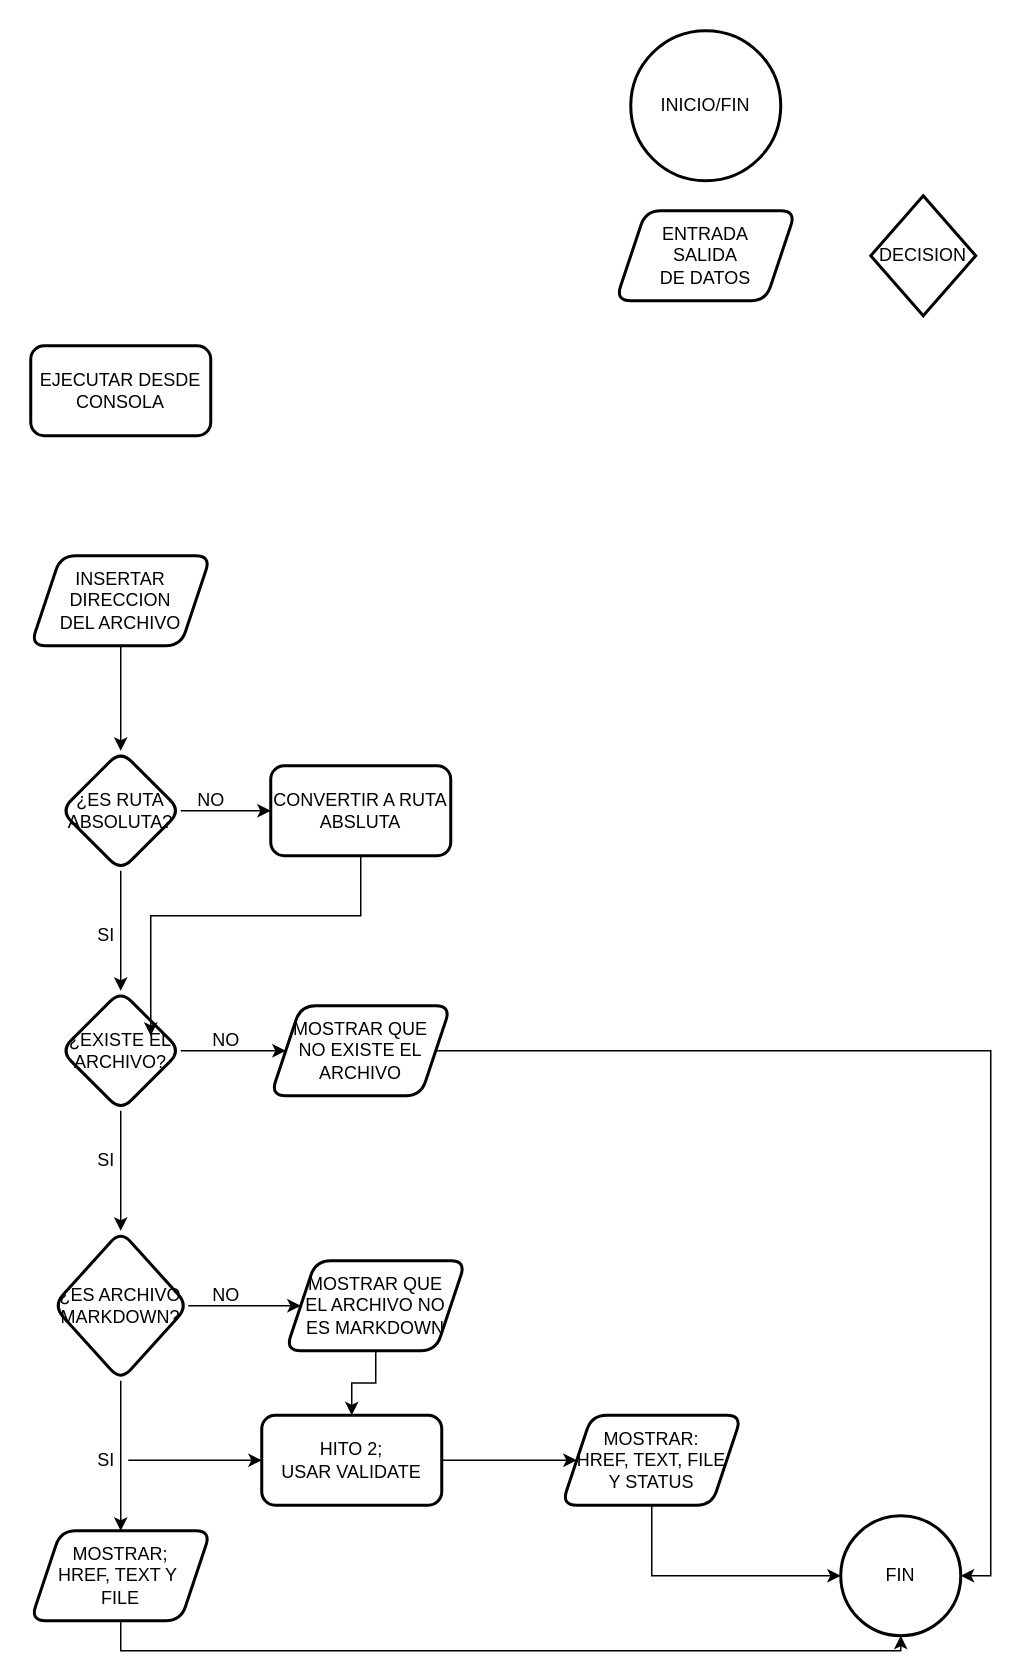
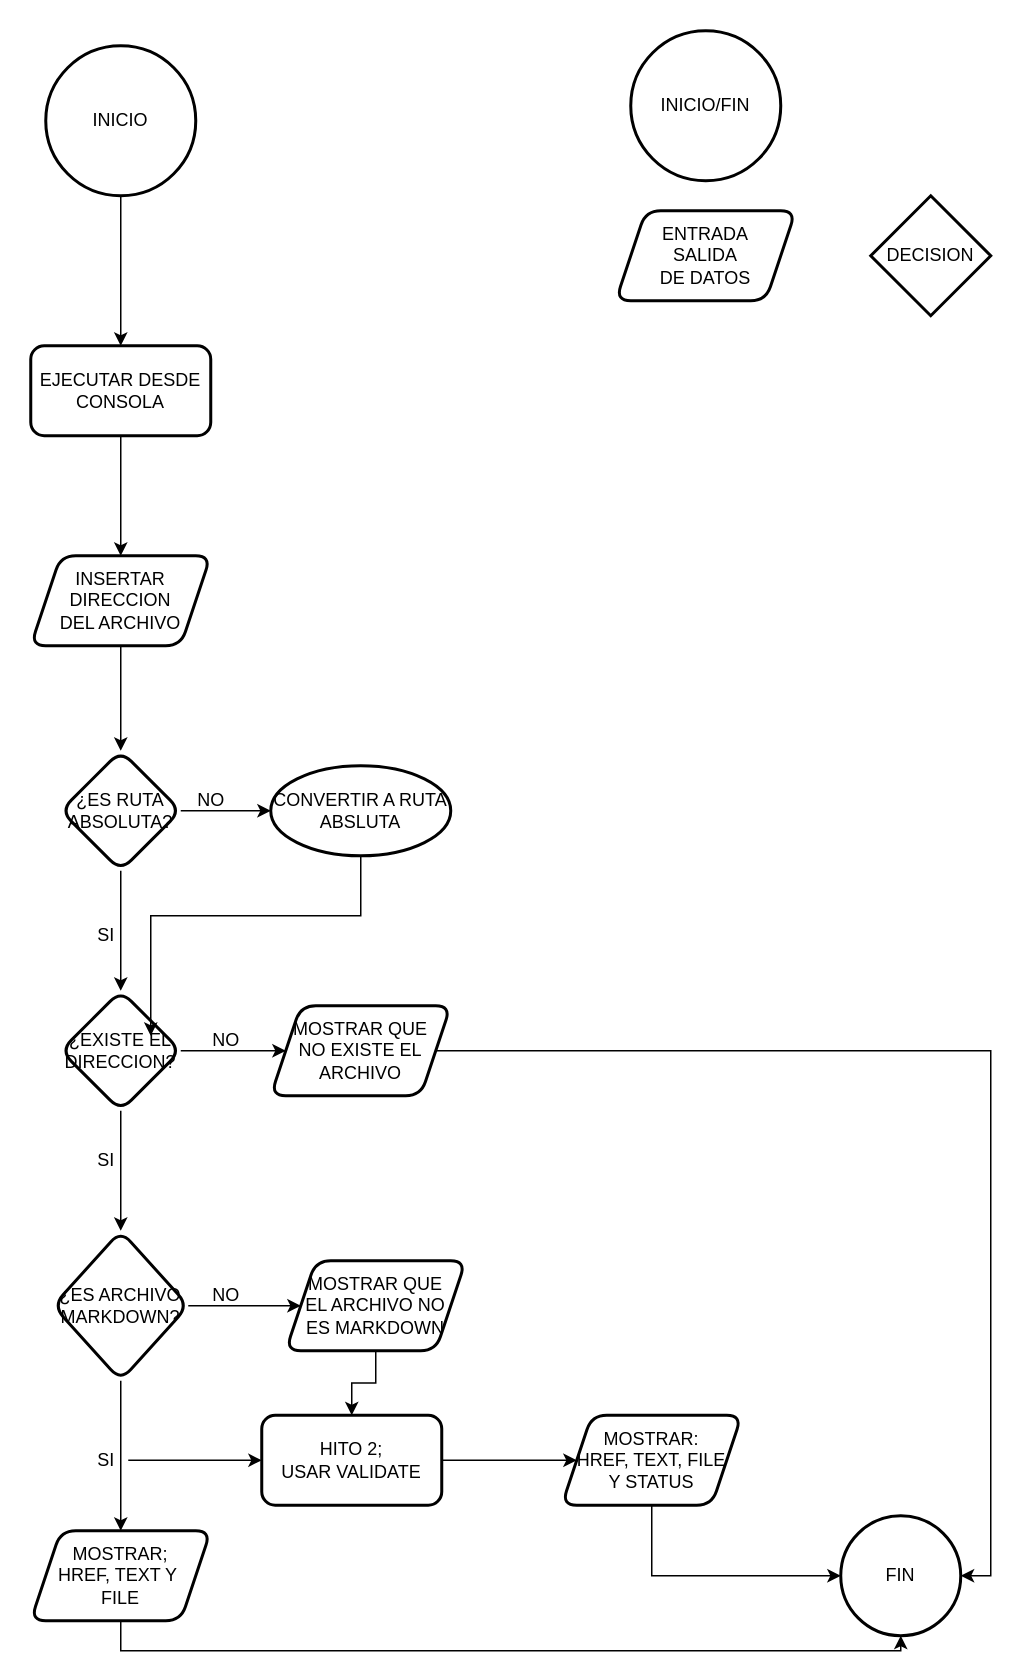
none -> (121, 121)
(923, 256) -> (931, 256)
none -> (121, 266)
none -> (121, 491)
(361, 811) -> (361, 811)
(121, 1051) -> (121, 1051)
